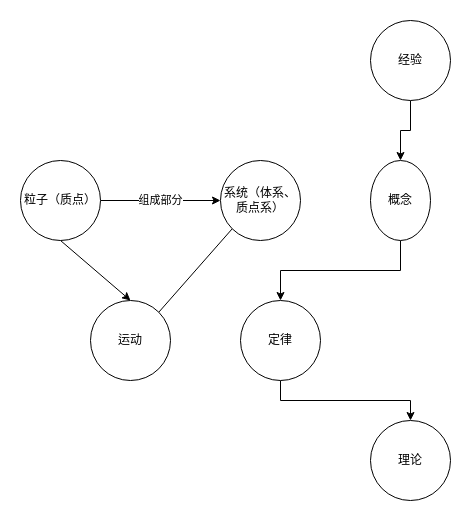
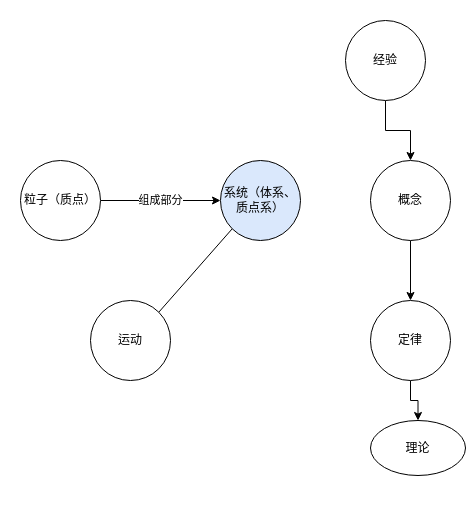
(411, 61) -> (386, 61)
(261, 201) -> (261, 201)
(401, 201) -> (411, 201)
(93, 268) -> none
(281, 341) -> (411, 341)
(411, 461) -> (418, 448)
